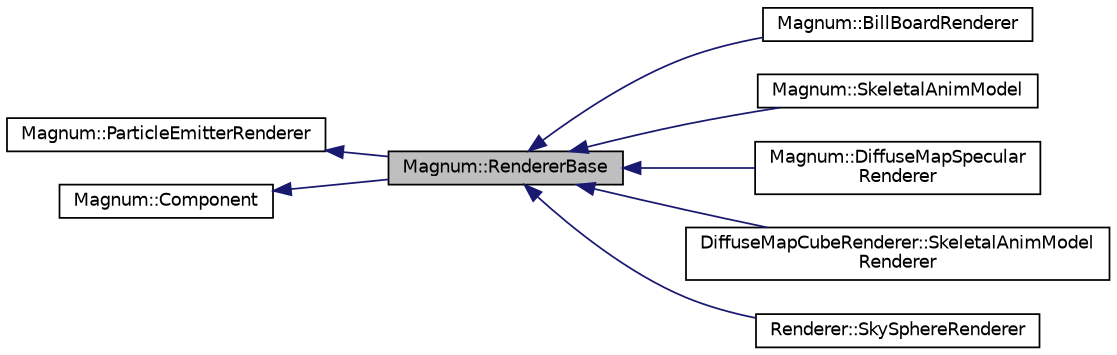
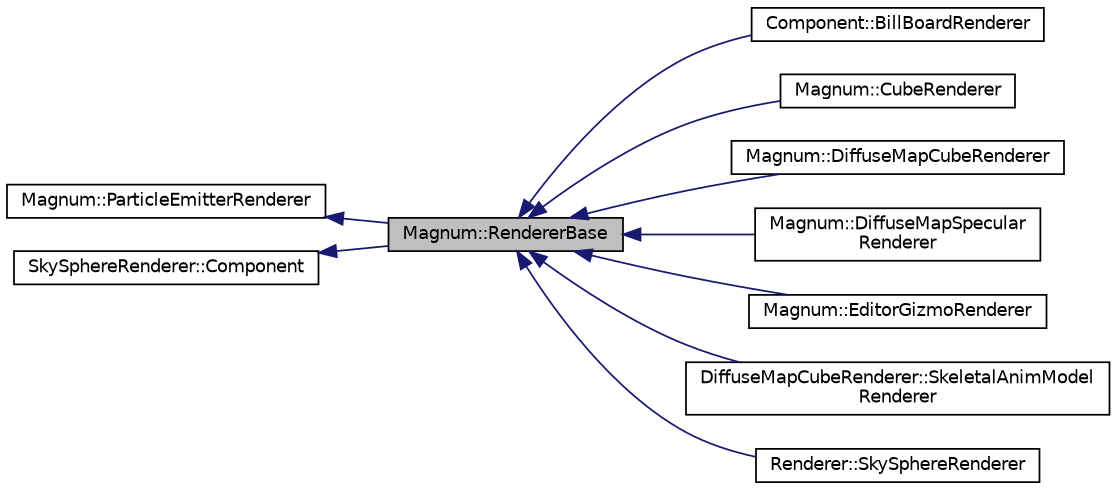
(898, 24) -> (898, 24)
none -> (898, 91)
(898, 91) -> (898, 158)
(166, 201) -> (166, 268)
none -> (898, 312)
